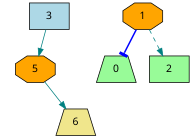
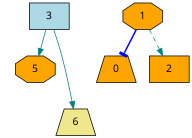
(116, 69) -> (116, 69)
(169, 69) -> (169, 69)
(53, 92) -> (64, 65)
